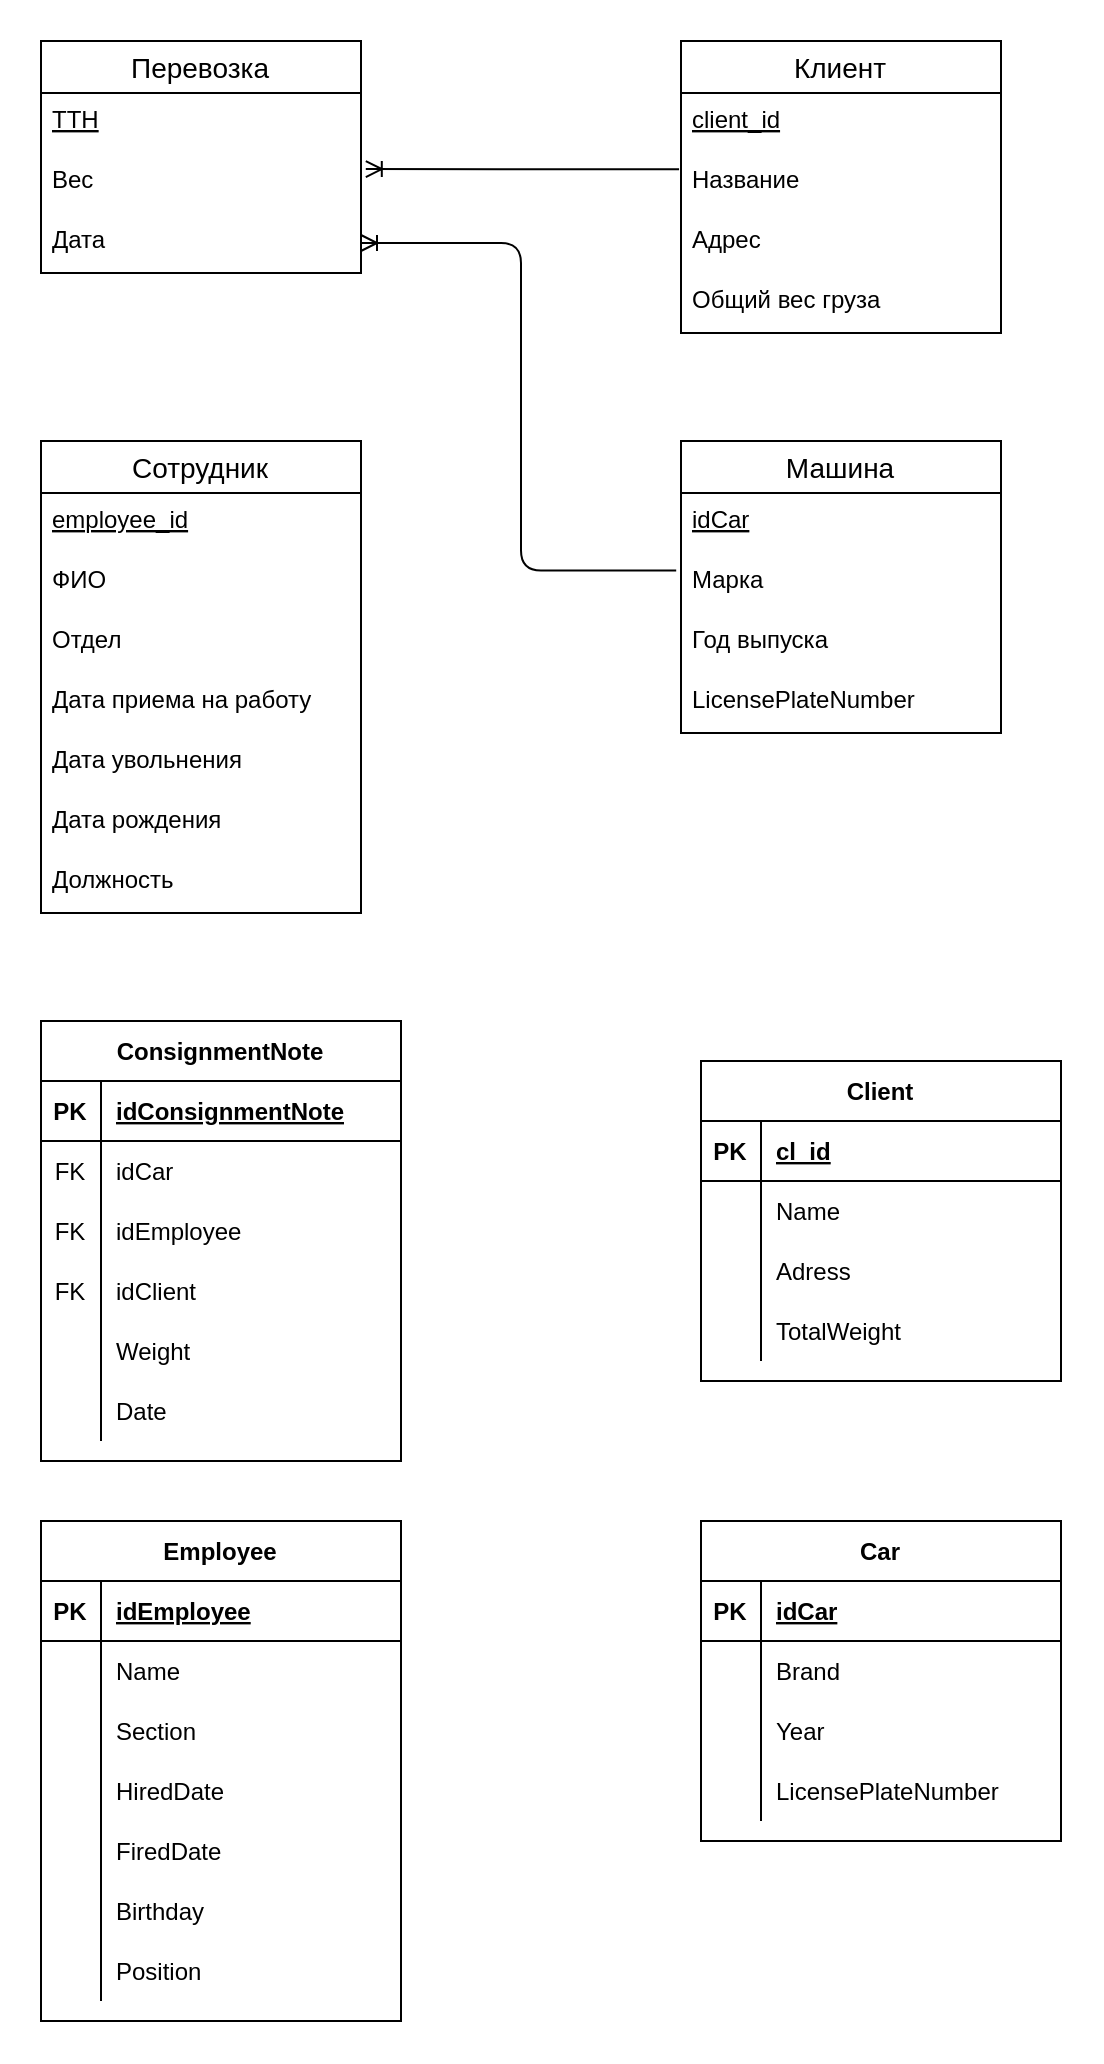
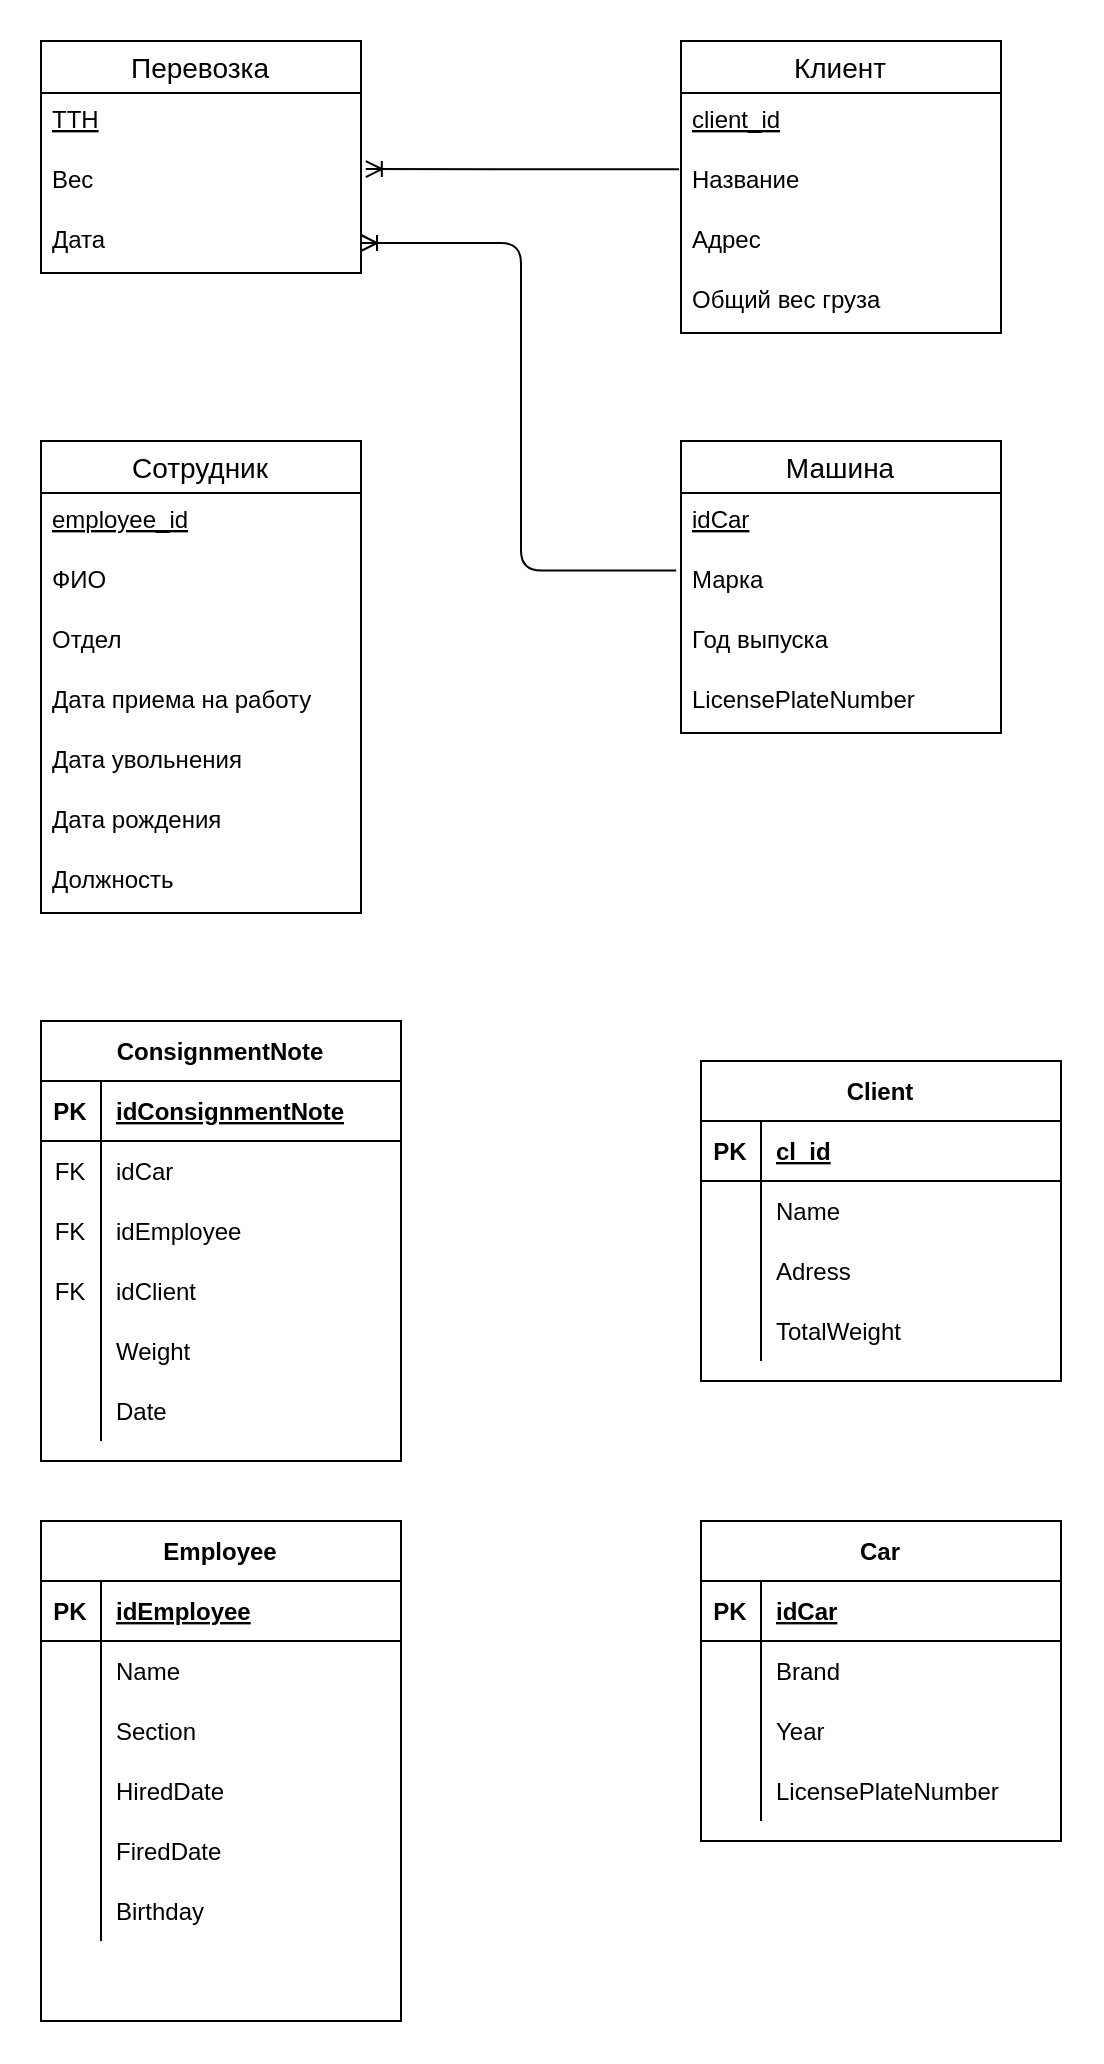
(251, 1971) -> none
